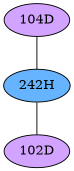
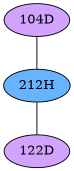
(37, 86) -> (37, 86)
(37, 151) -> (37, 151)
